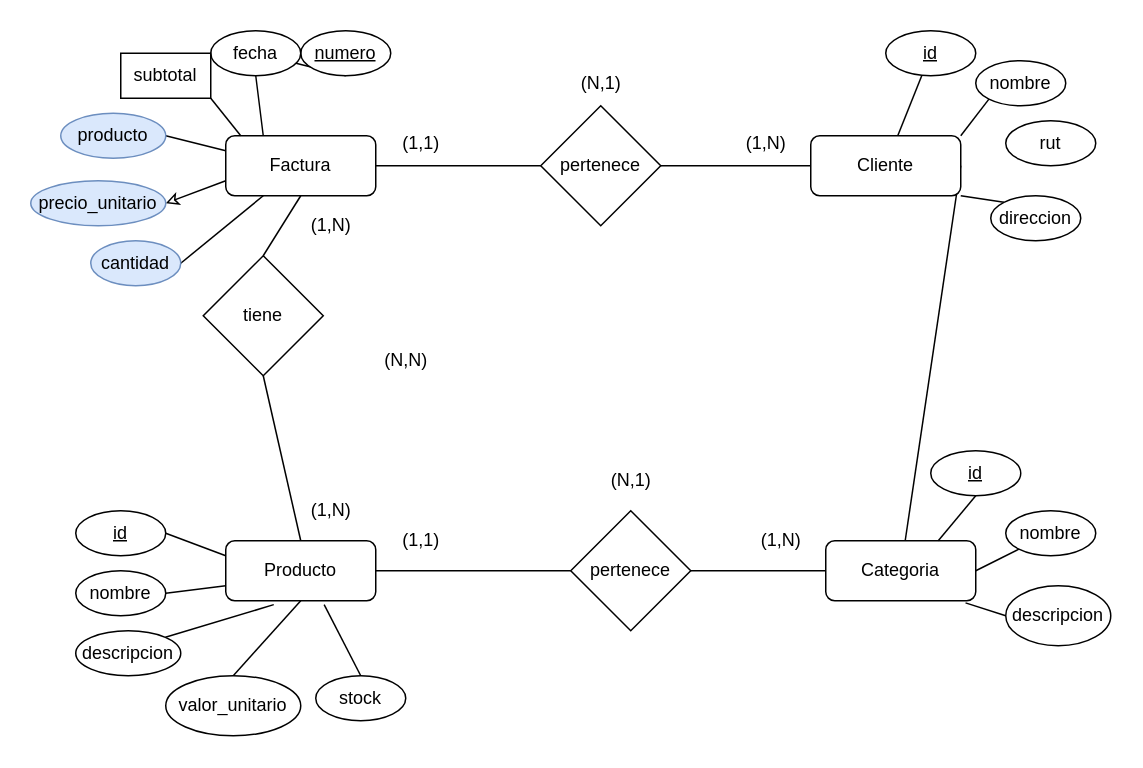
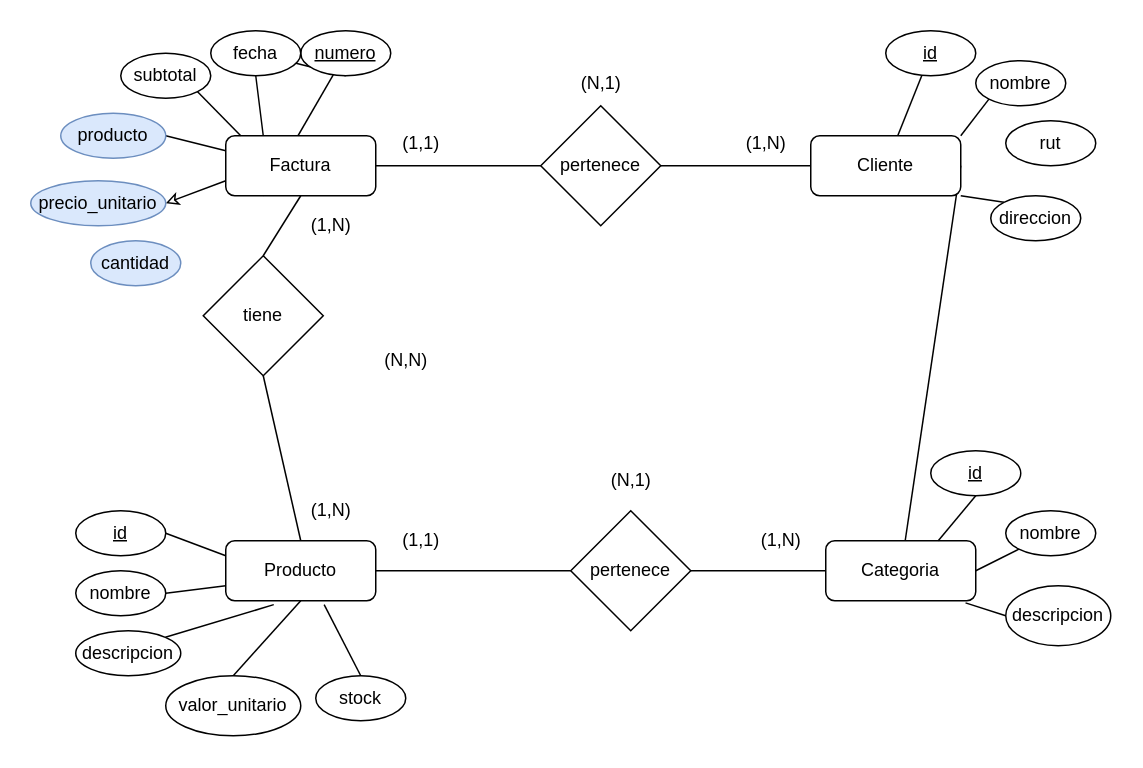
(166, 76) -> (166, 76)
(222, 230) -> (316, 105)
